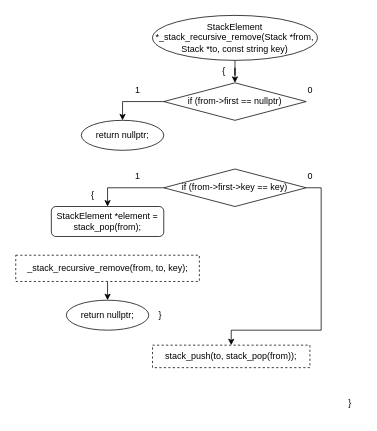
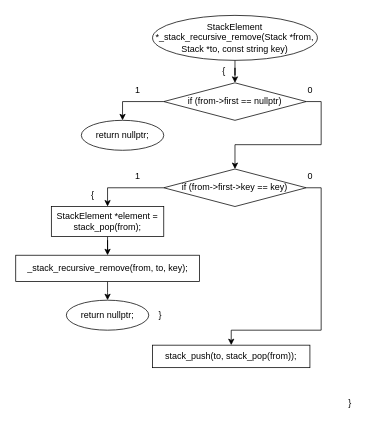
none -> (279, 145)
(108, 222) -> (108, 222)
none -> (108, 249)
(108, 269) -> (108, 269)
(231, 357) -> (231, 357)
